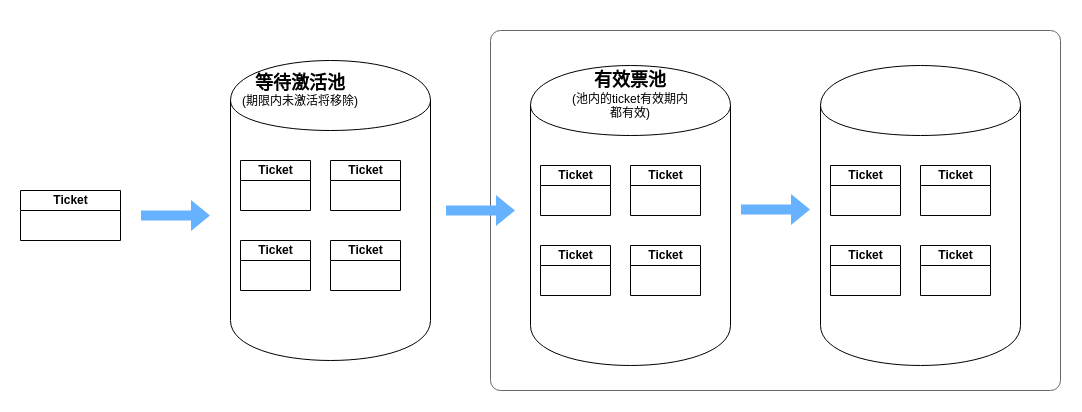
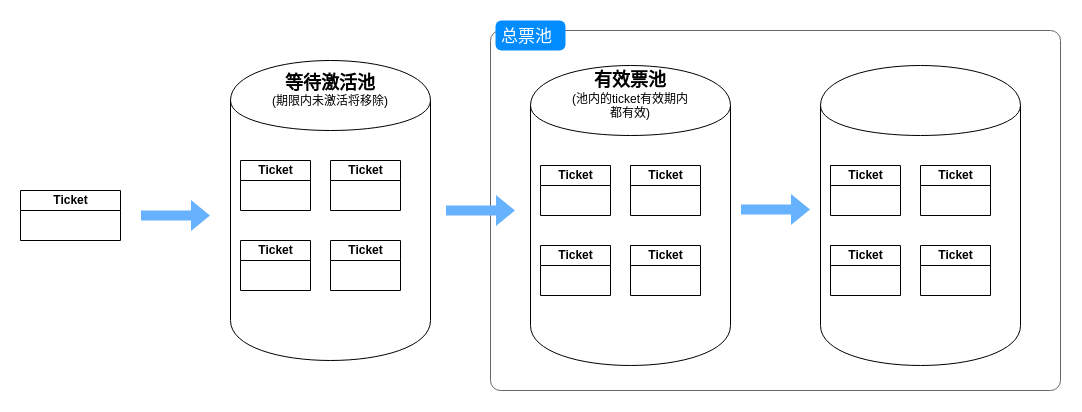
none -> (531, 36)
(301, 91) -> (331, 91)
